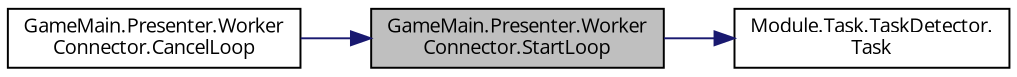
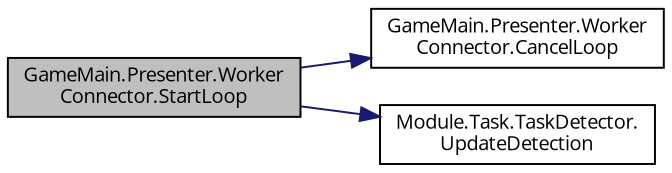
(326, 38) -> (326, 64)
(872, 38) -> (517, 135)
